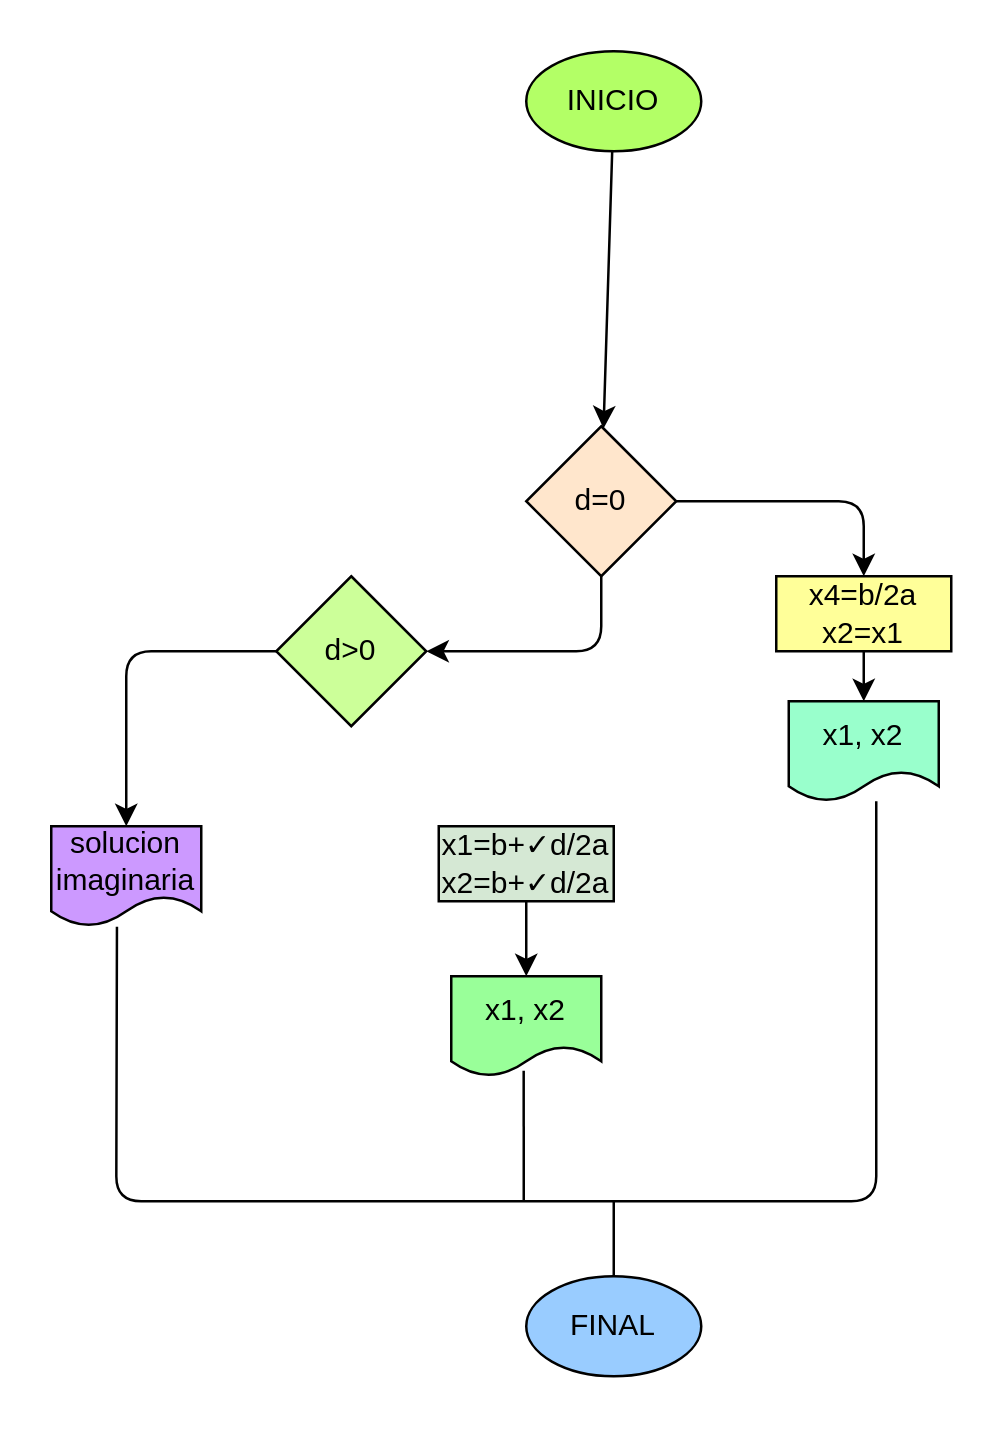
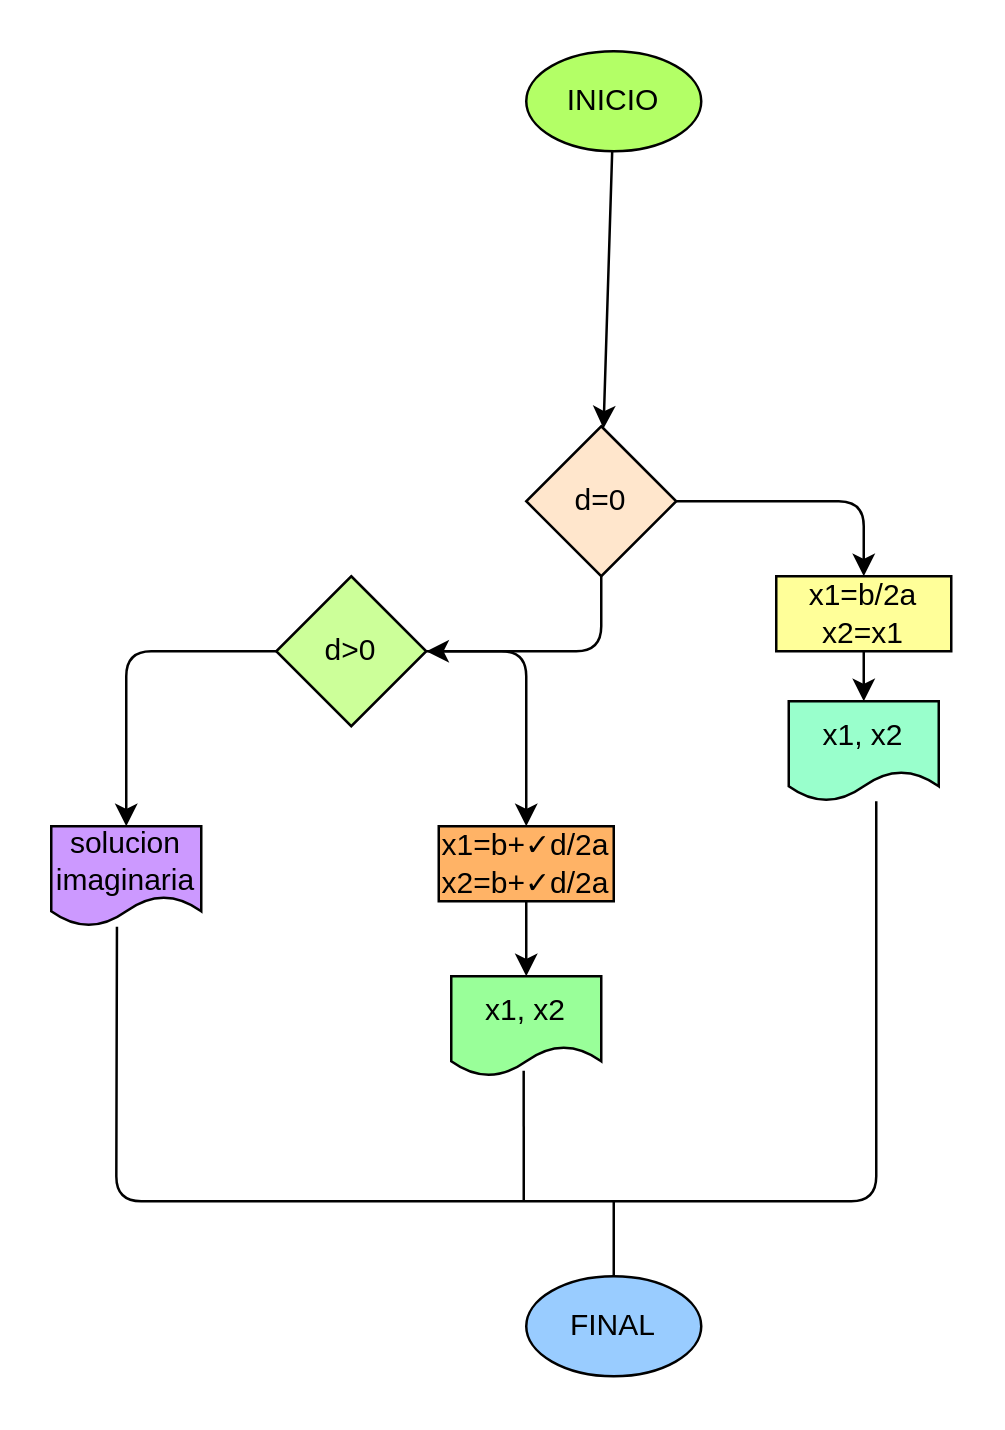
(864, 614) -> (864, 614)
none -> (526, 732)
(526, 864) -> (526, 864)
